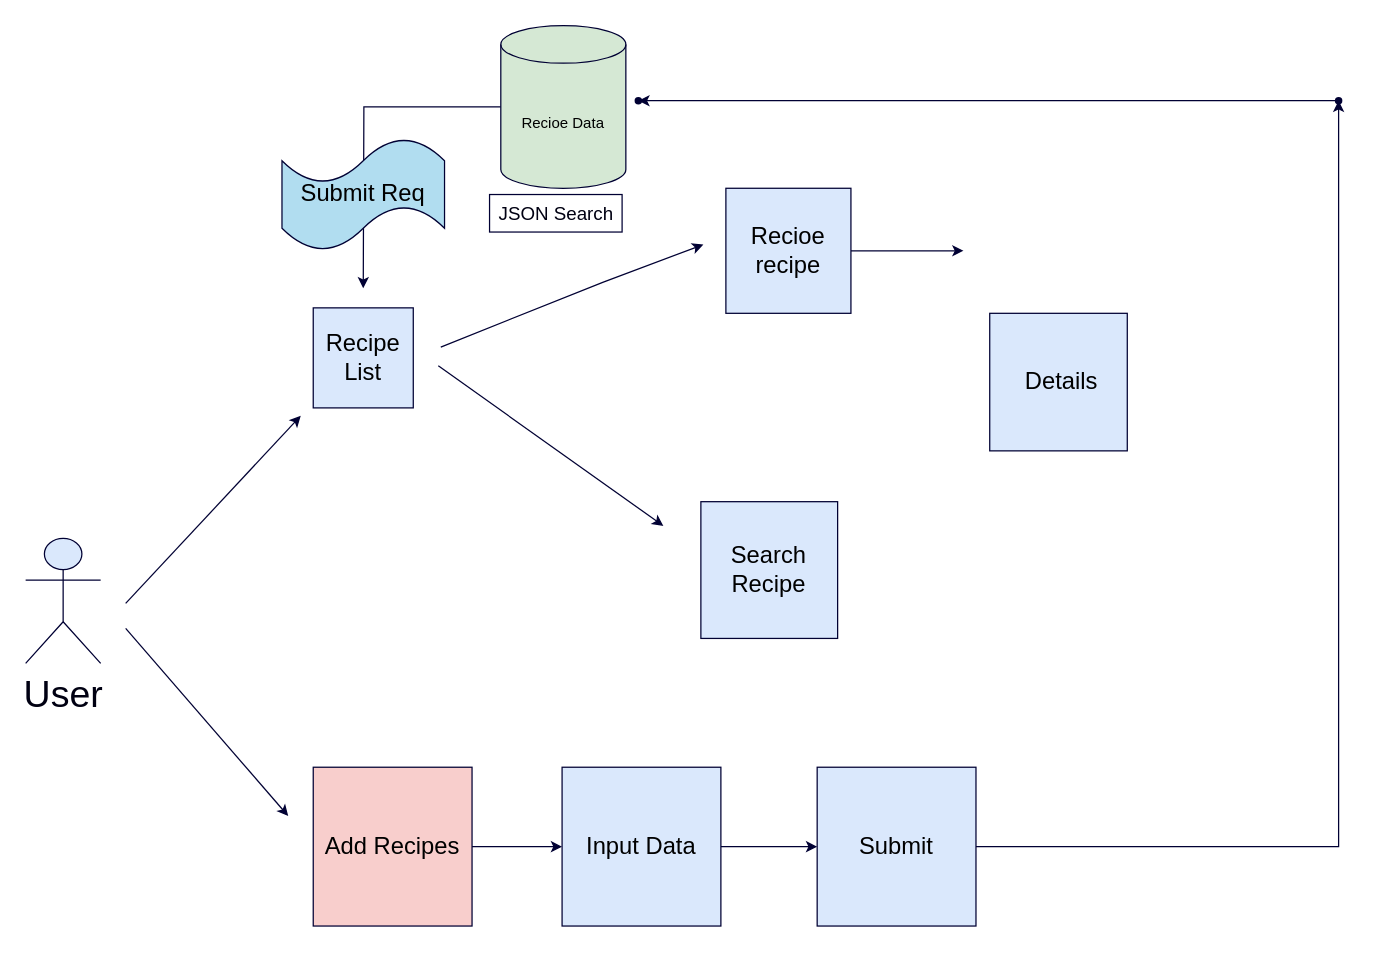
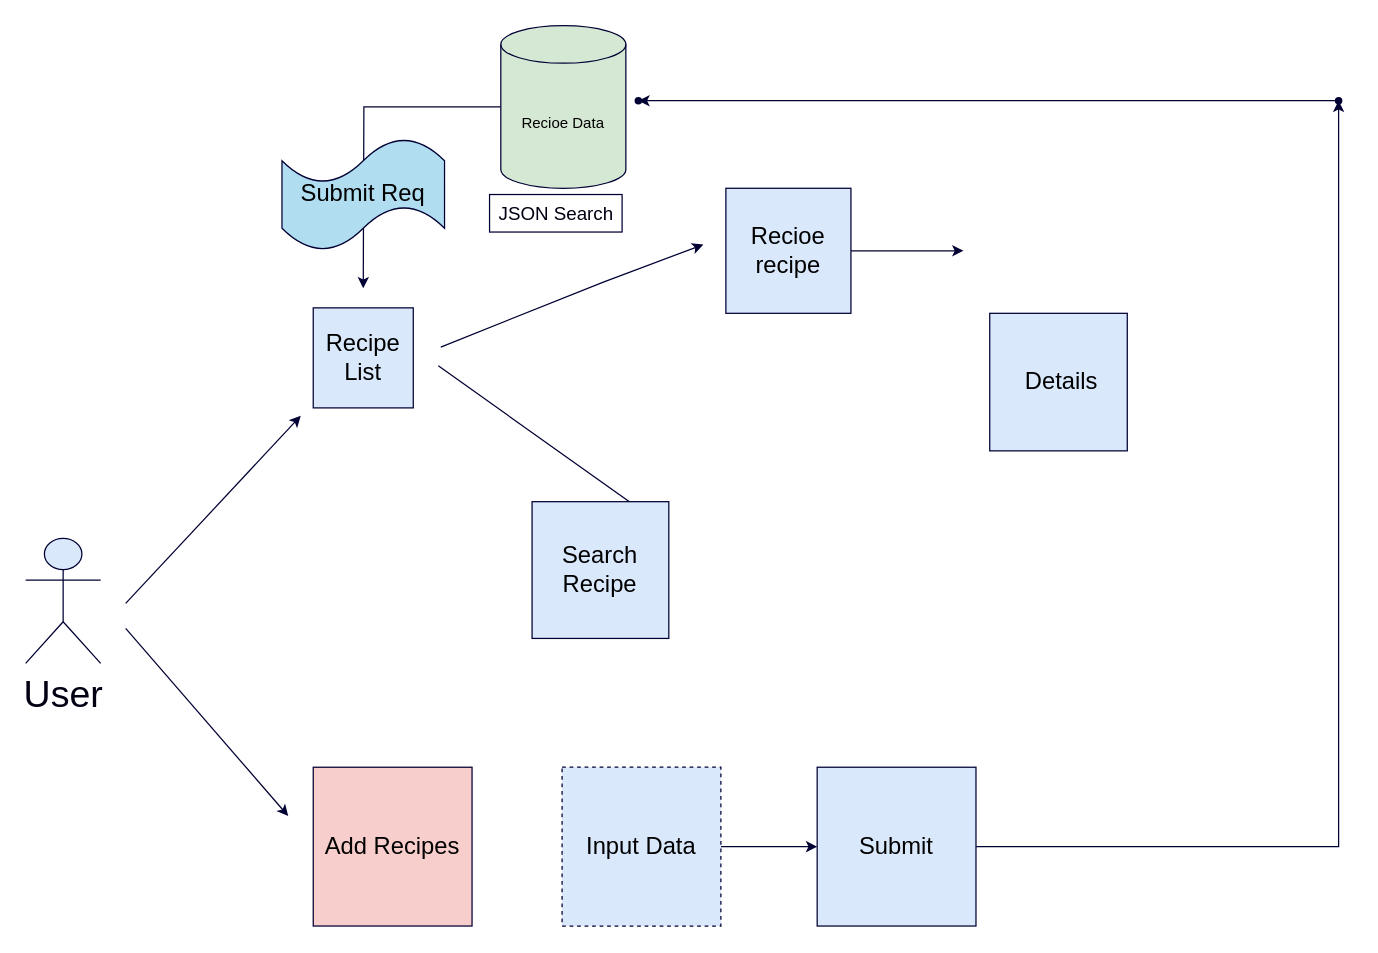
(769, 570) -> (600, 570)
(513, 846) -> none
(641, 846) -> (641, 846)
